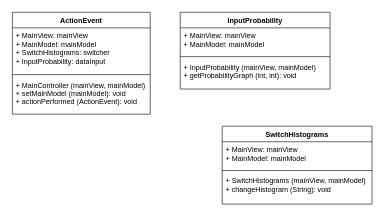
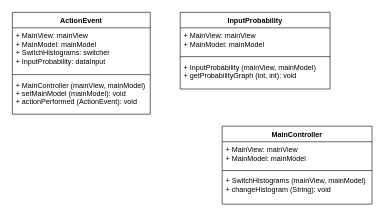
(297, 134) -> (297, 134)
